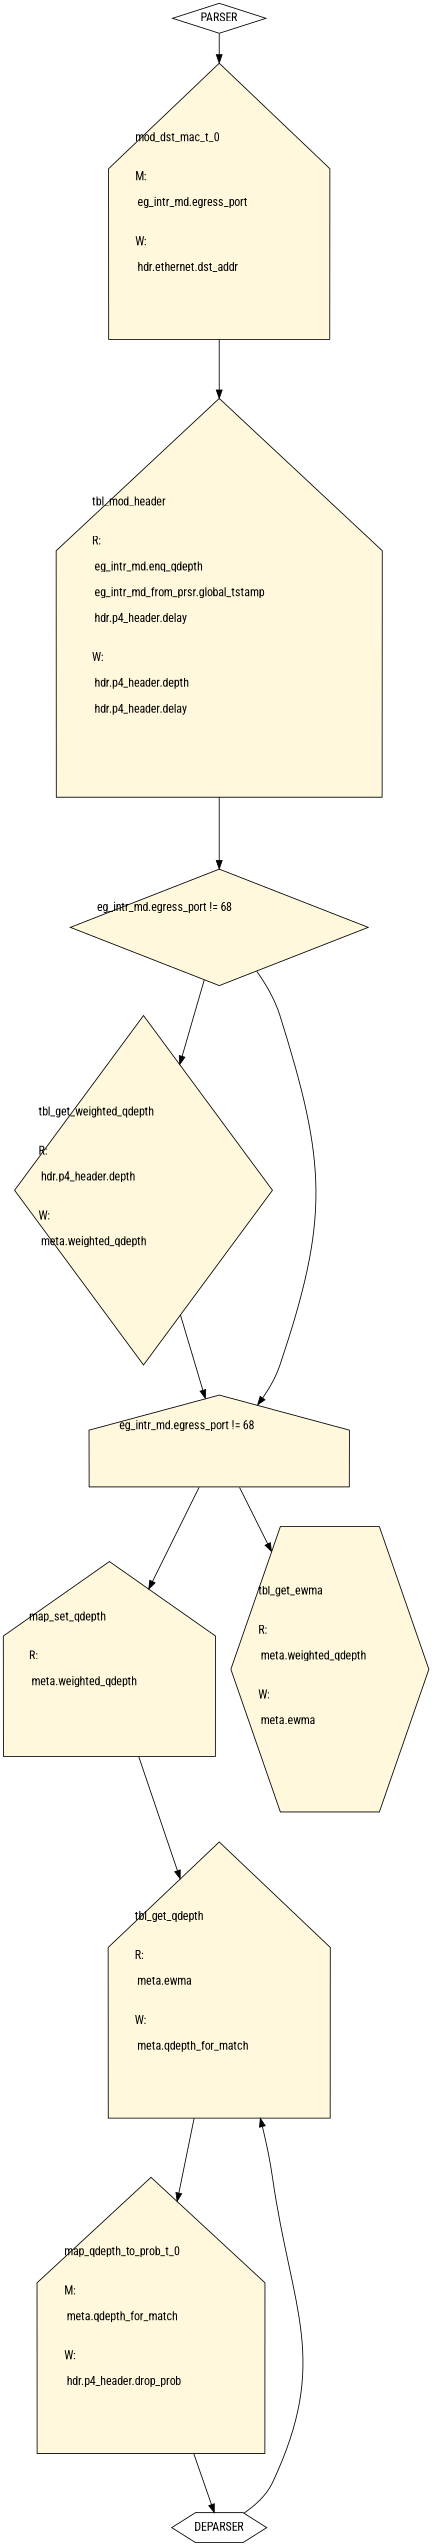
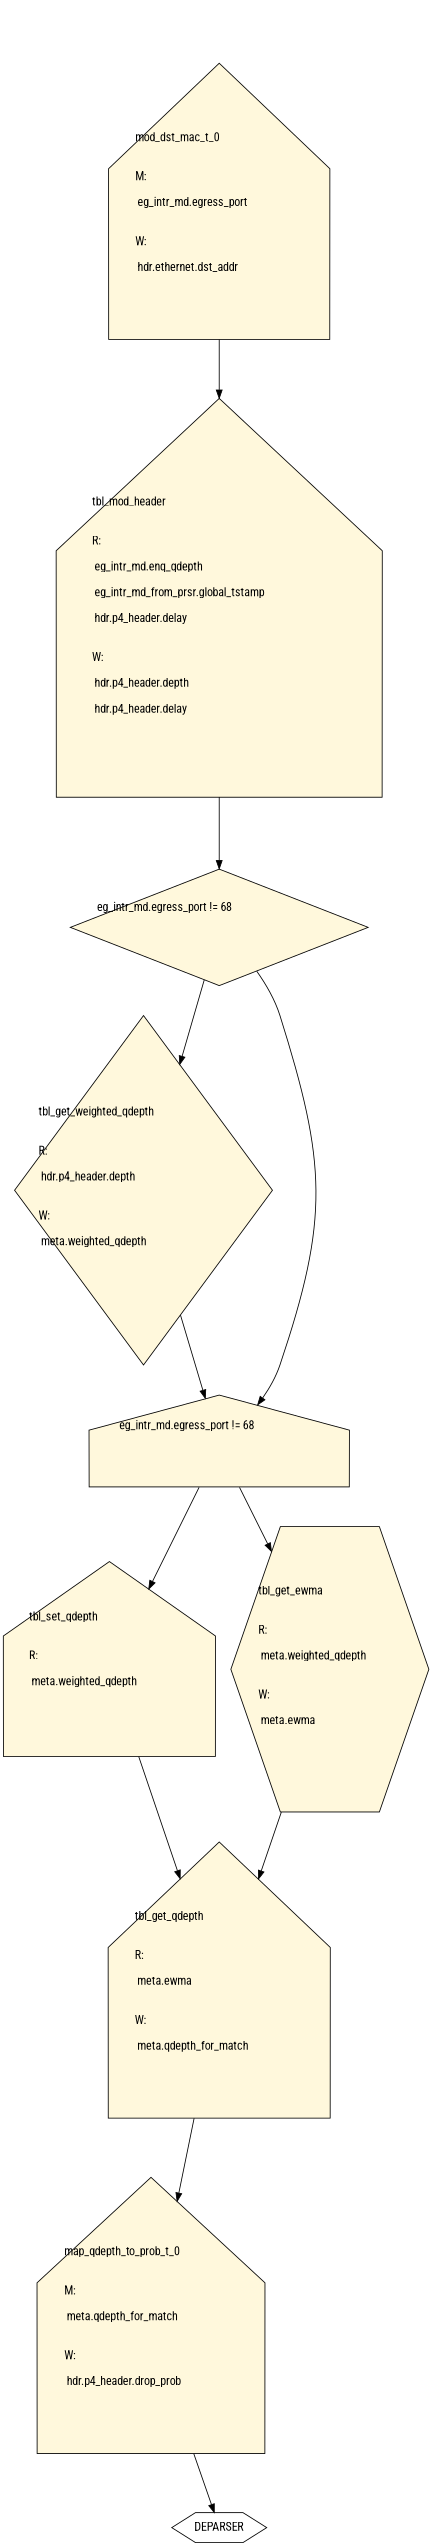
(219, 18) -> none
(109, 1669) -> (109, 1669)
(300, 2326) -> (271, 1842)
